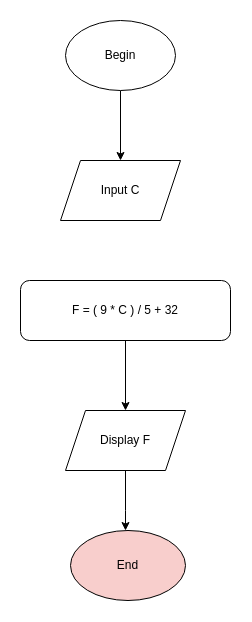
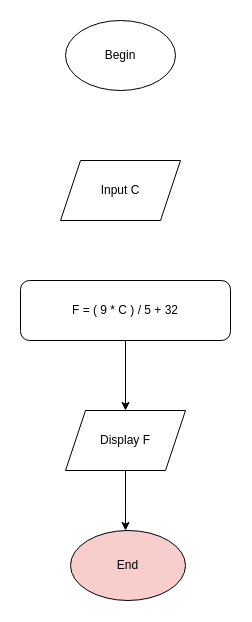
(121, 122) -> none
